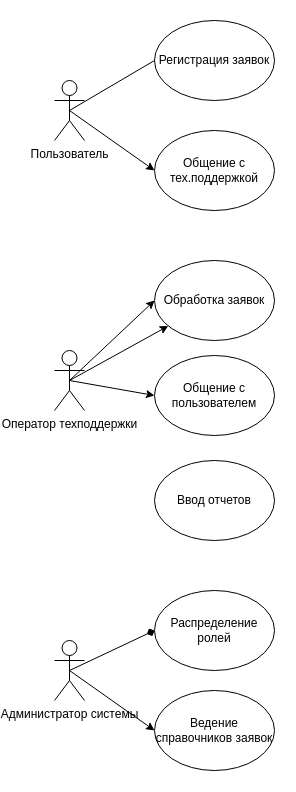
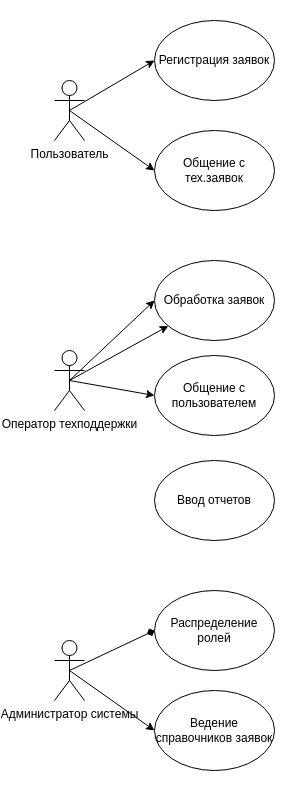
(150, 63) -> (147, 65)
(215, 171) -> (215, 171)
